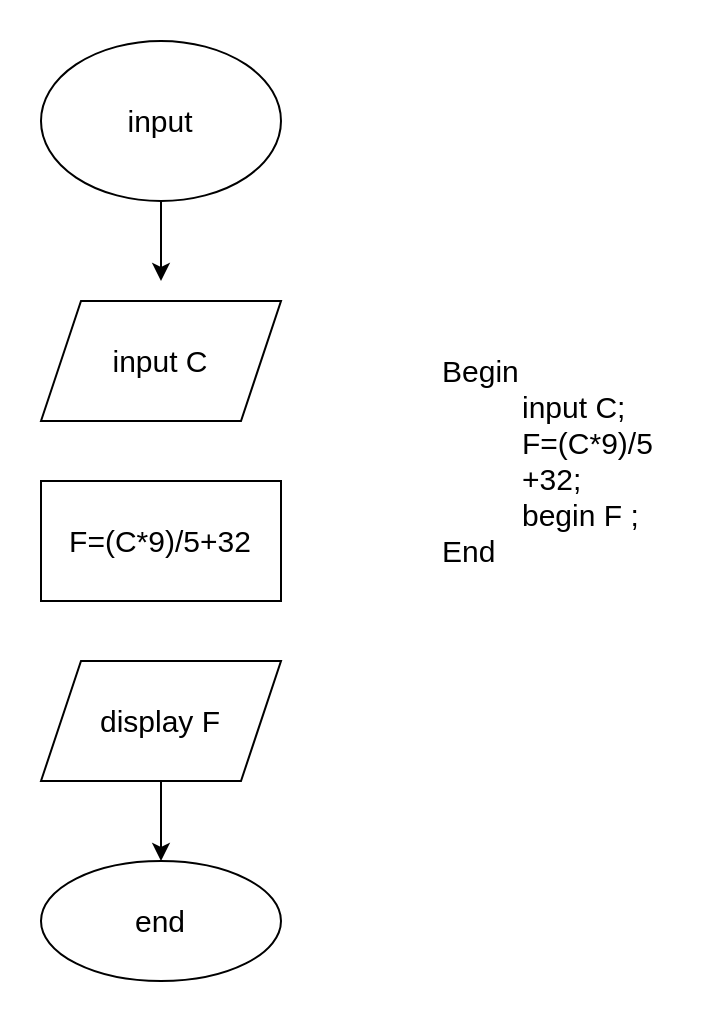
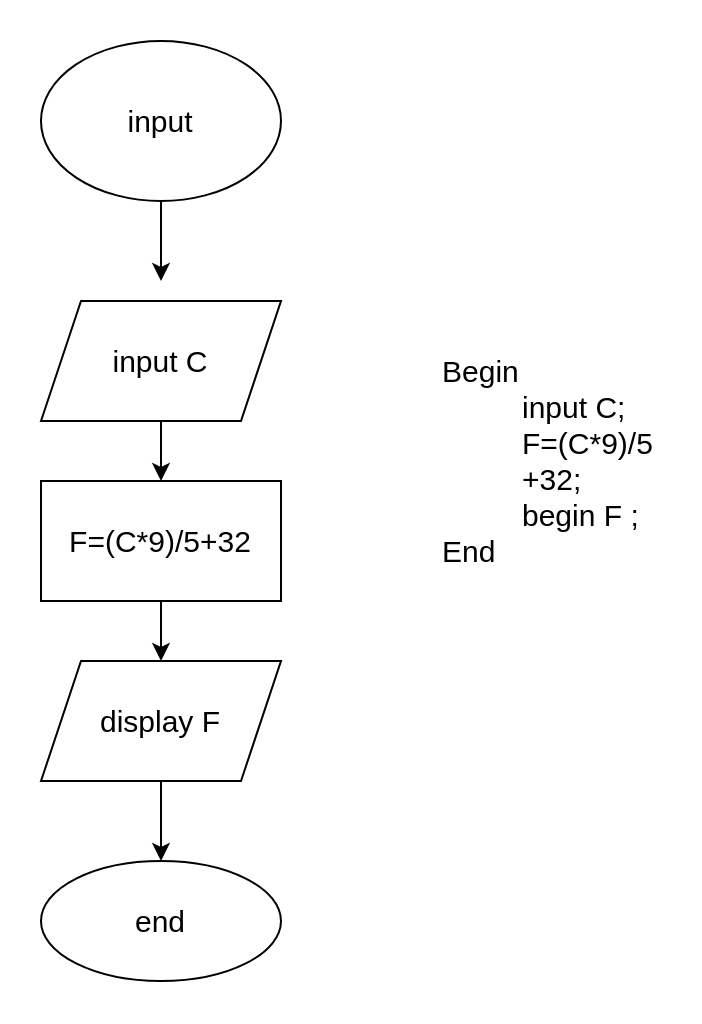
none -> (161, 458)
none -> (161, 638)
